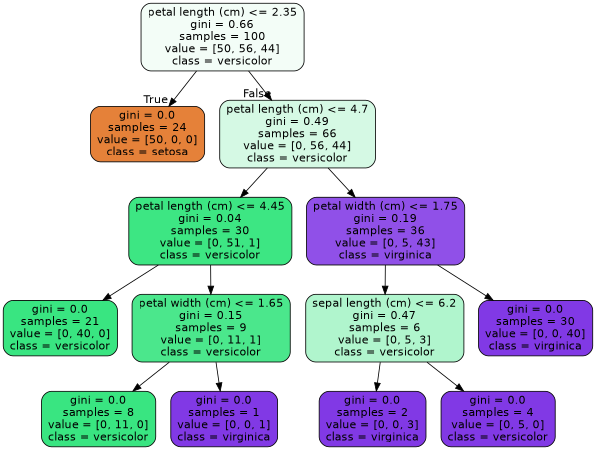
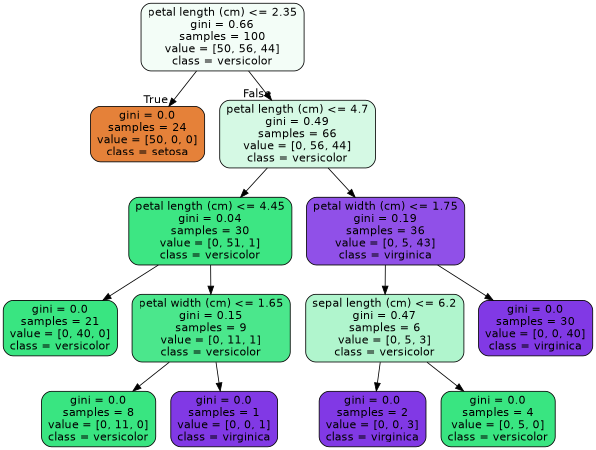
(498, 419) -> (498, 419)
